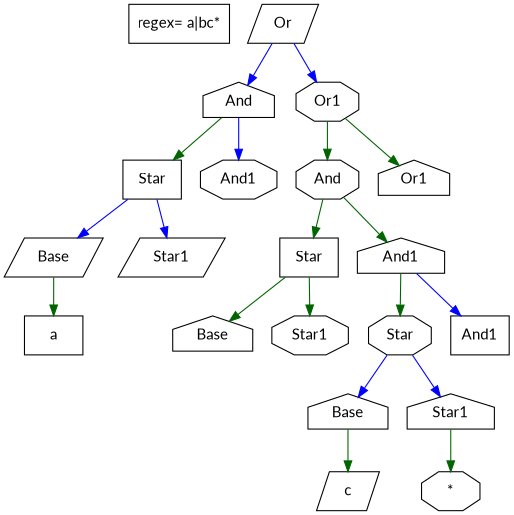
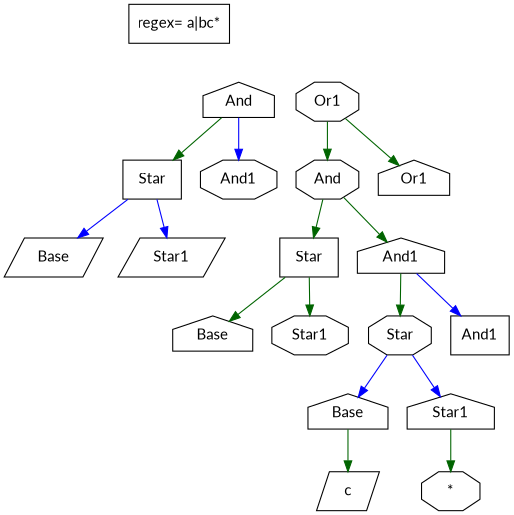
(283, 24) -> none
(54, 335) -> none
